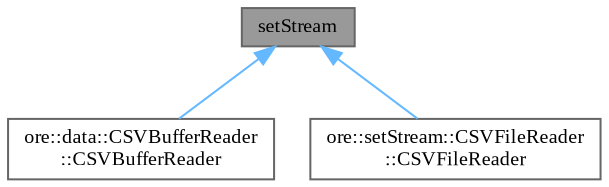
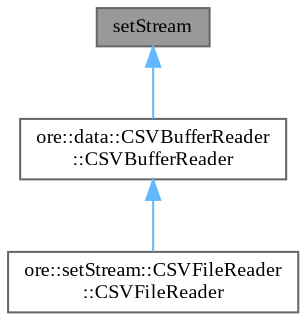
(378, 89) -> (153, 226)
